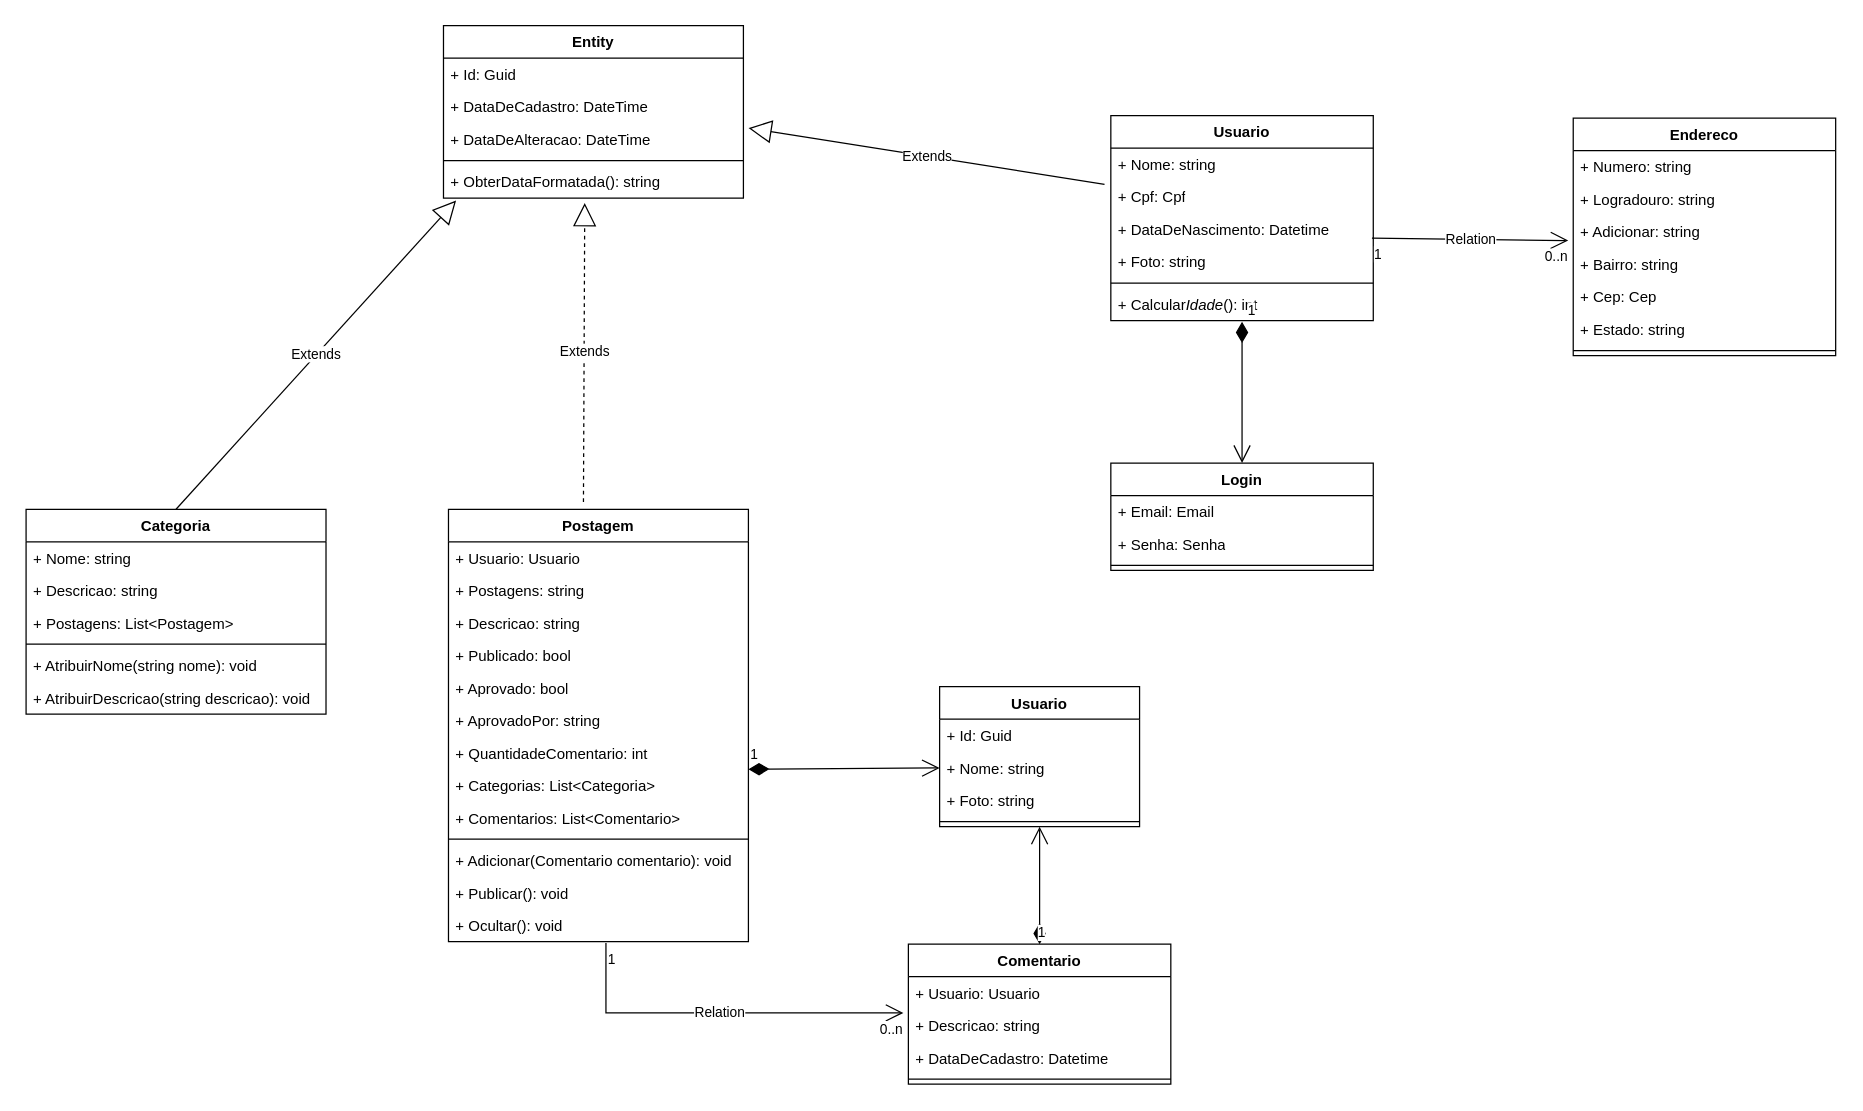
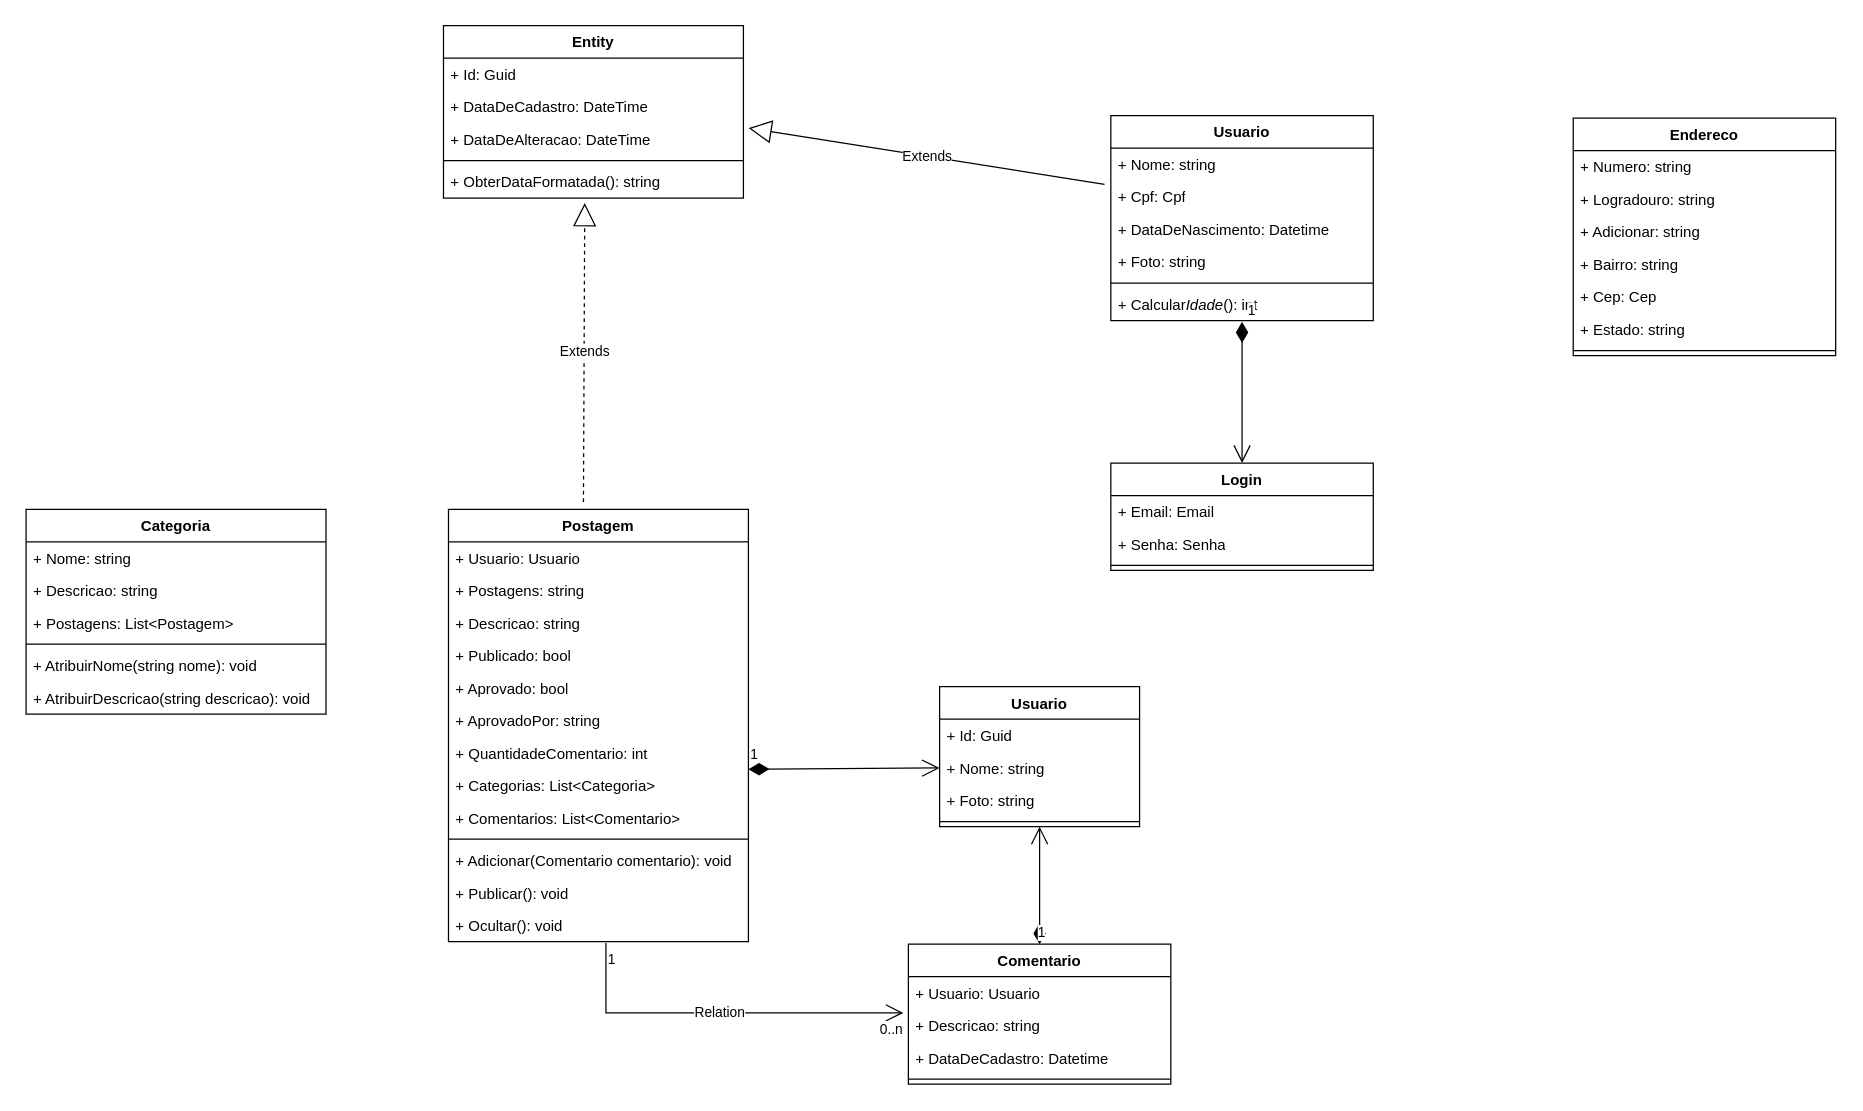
(1470, 239) -> none
(308, 363) -> none
